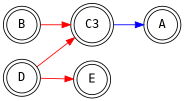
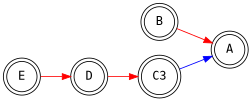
(51, 25) -> (191, 34)
(53, 79) -> (51, 77)
